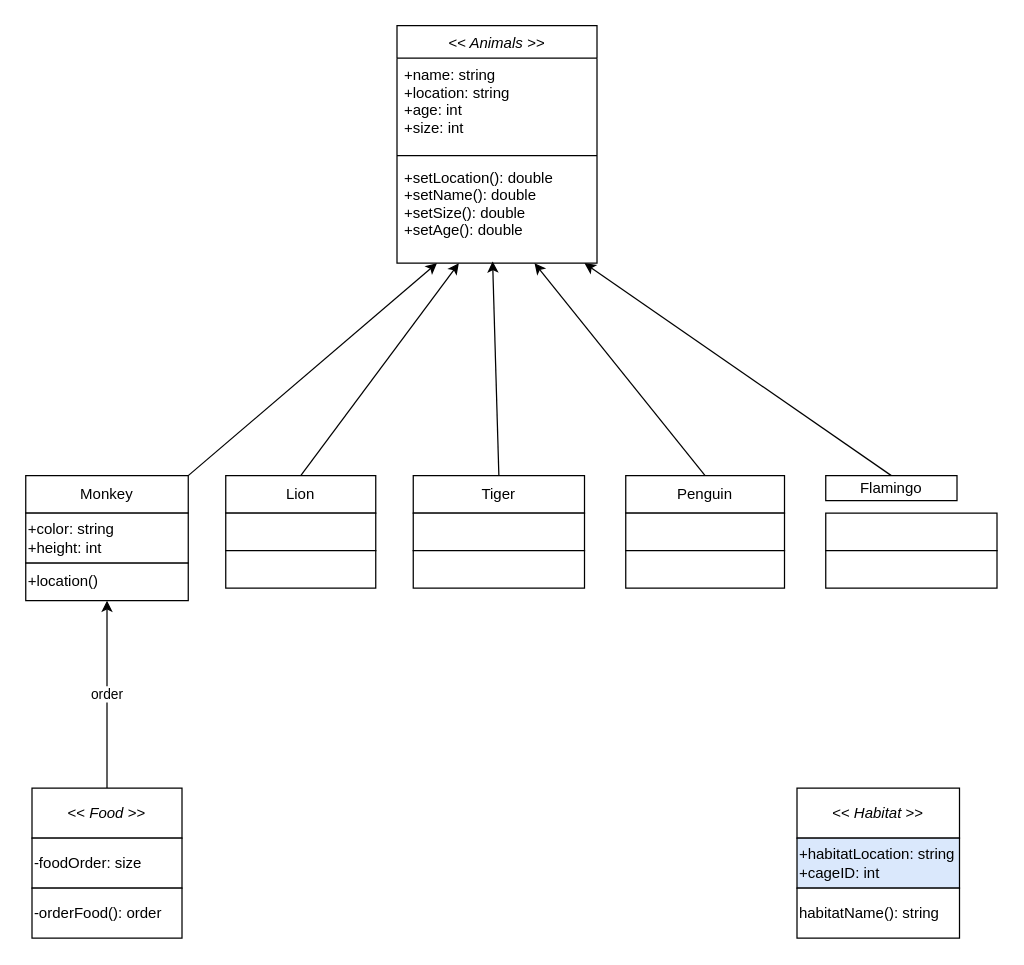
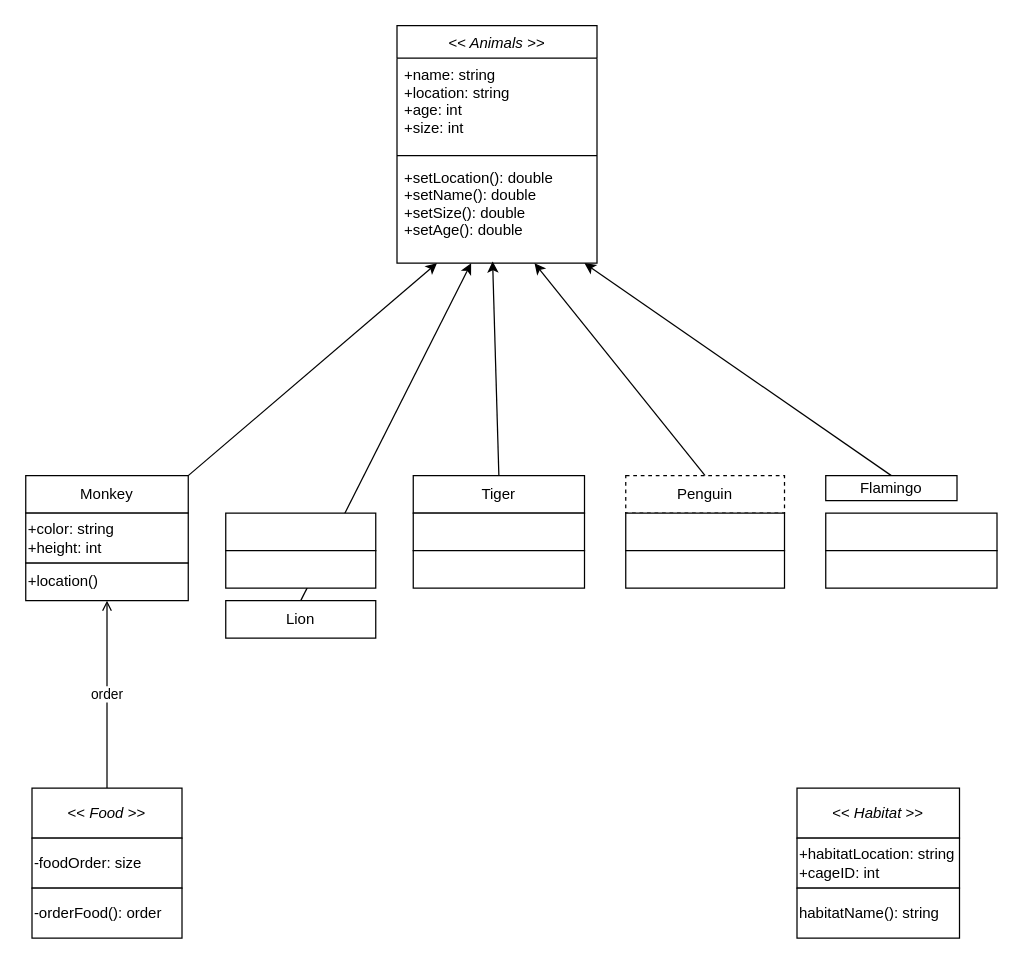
(301, 494) -> (301, 619)
(705, 494) -> (705, 494)
(107, 611) -> (107, 608)
(878, 863) -> (878, 863)
